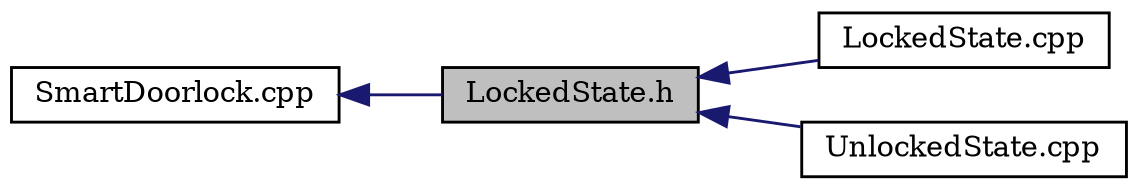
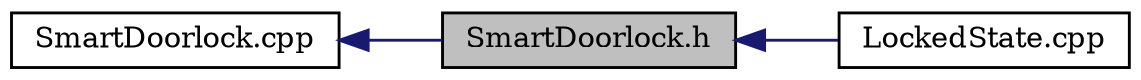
(570, 95) -> (589, 40)
(964, 149) -> none
